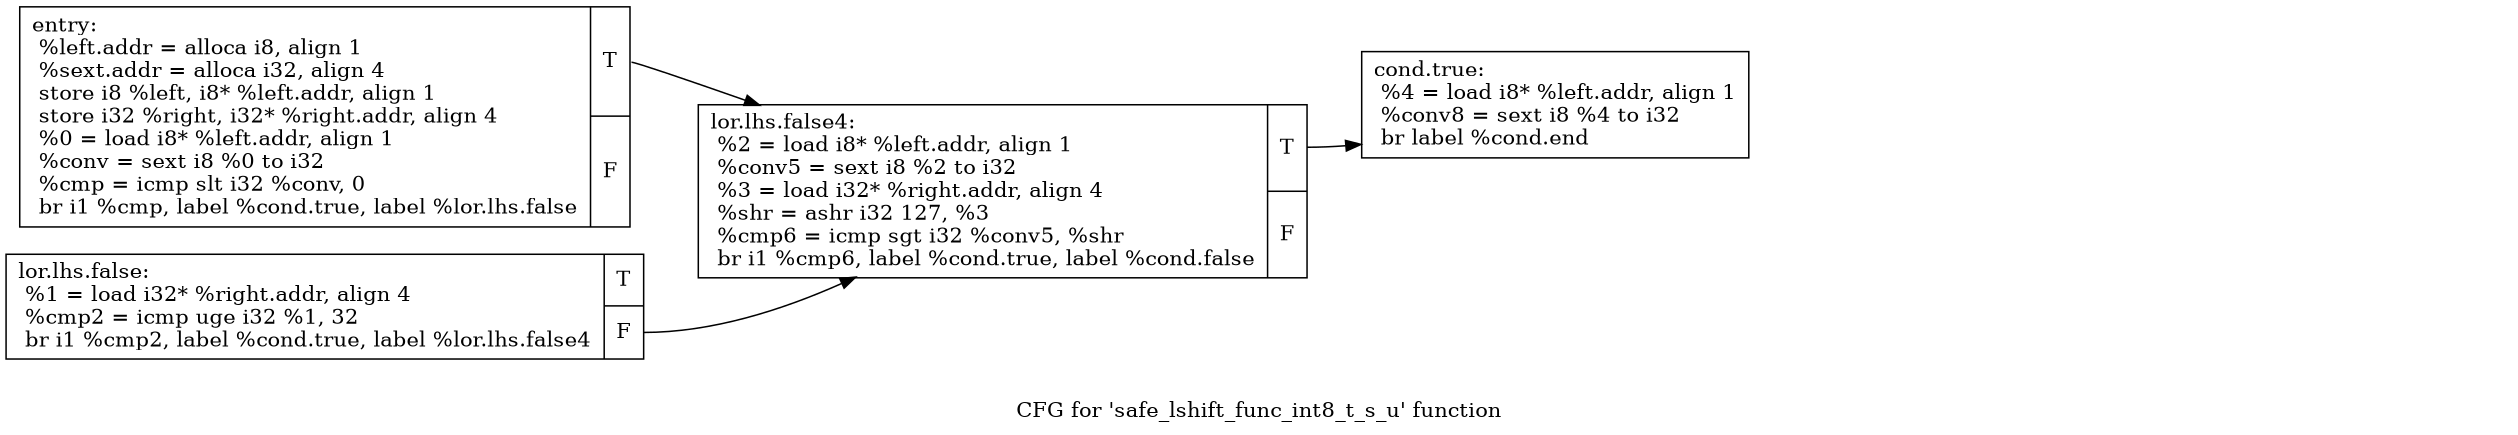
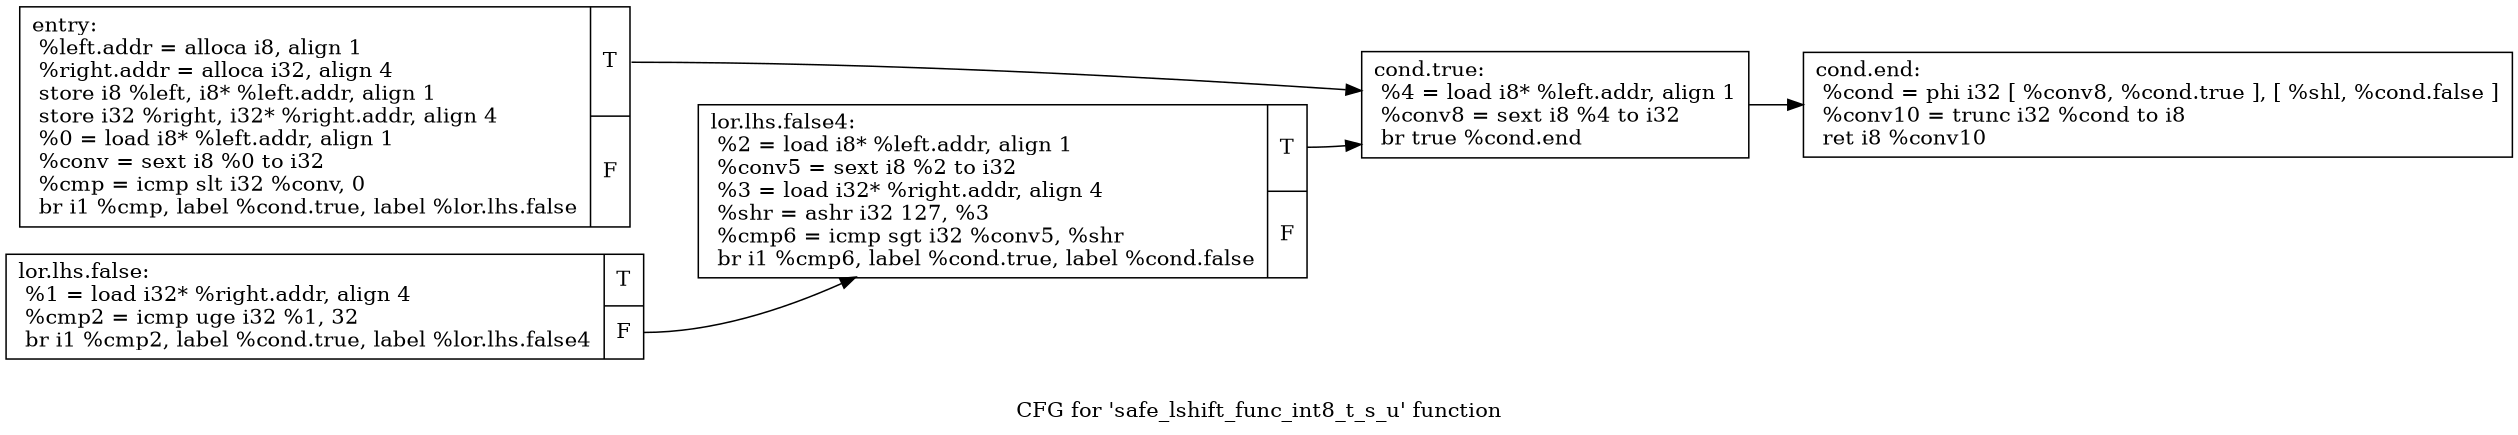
(209, 71) -> (213, 71)
(689, 81) -> (989, 71)
none -> (2158, 105)
(1482, 138) -> (1479, 138)
